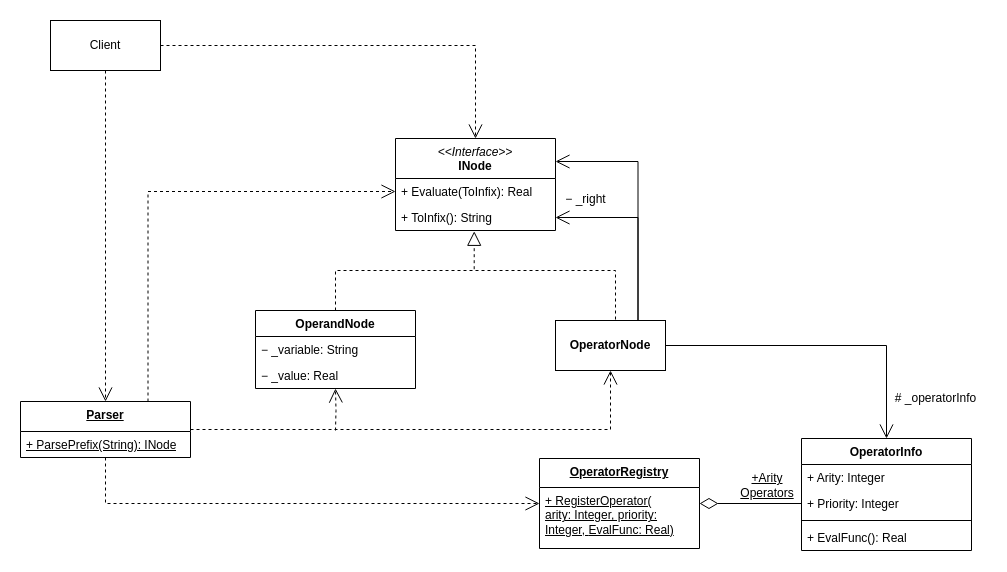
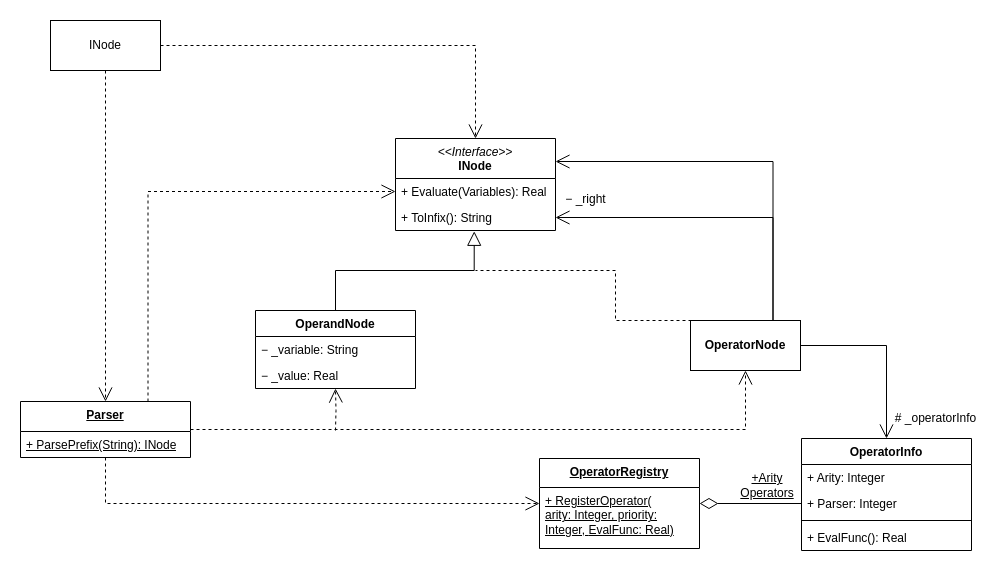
(106, 46) -> (106, 46)
(476, 193) -> (477, 200)
(398, 271) -> (398, 271)
(611, 346) -> (746, 346)
(936, 399) -> (936, 419)
(864, 505) -> (860, 505)
